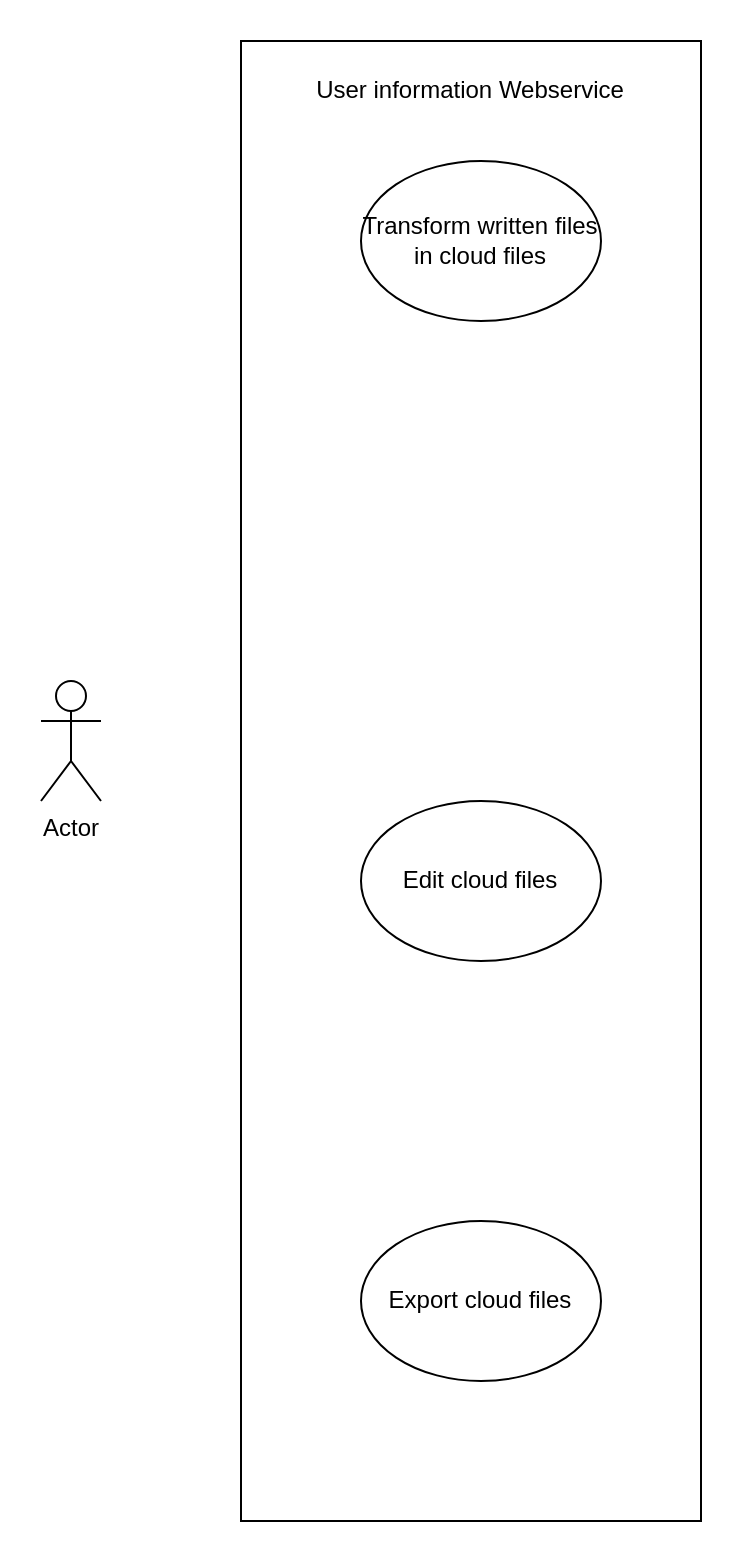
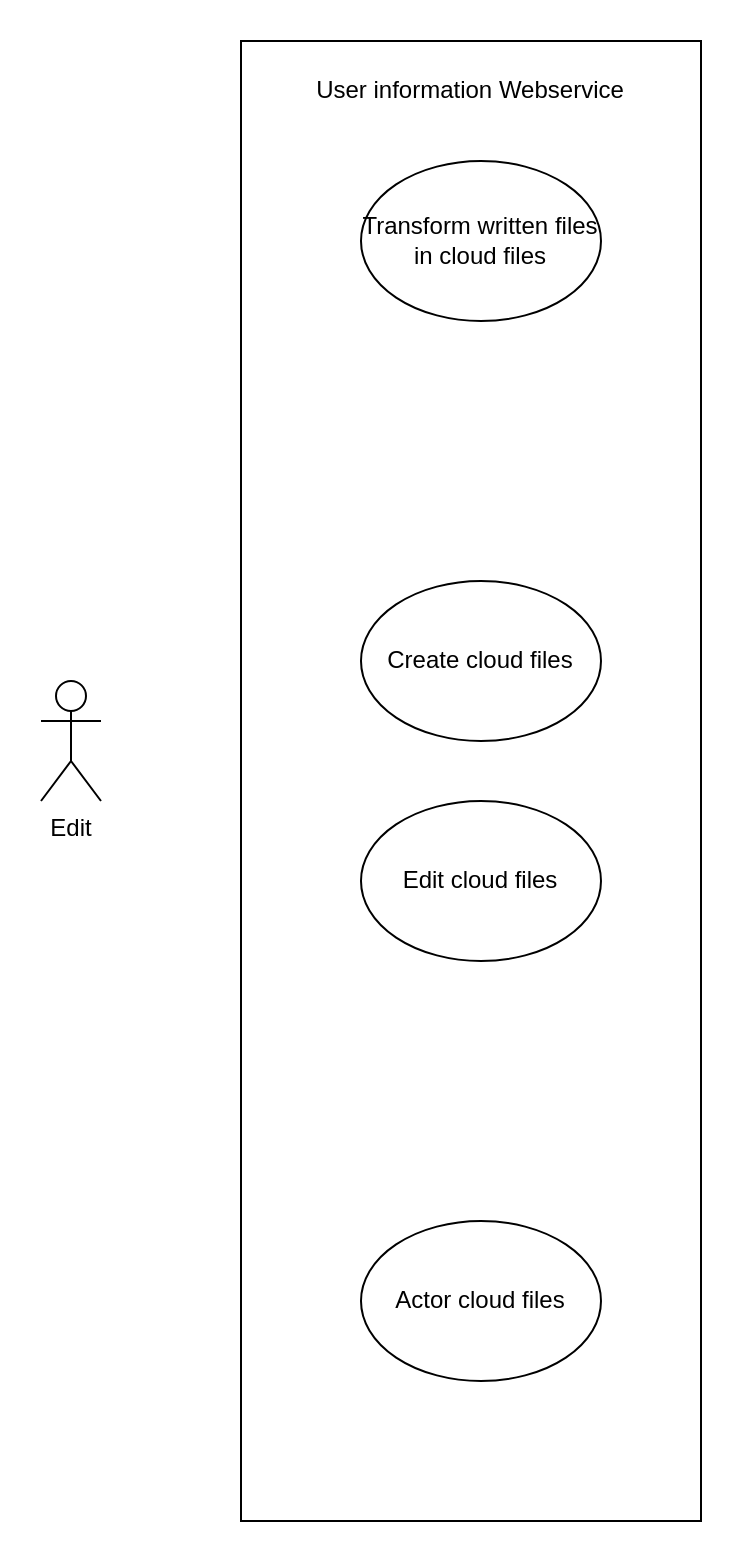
none -> (481, 661)
(72, 829) -> (72, 829)
(481, 1301) -> (481, 1301)
